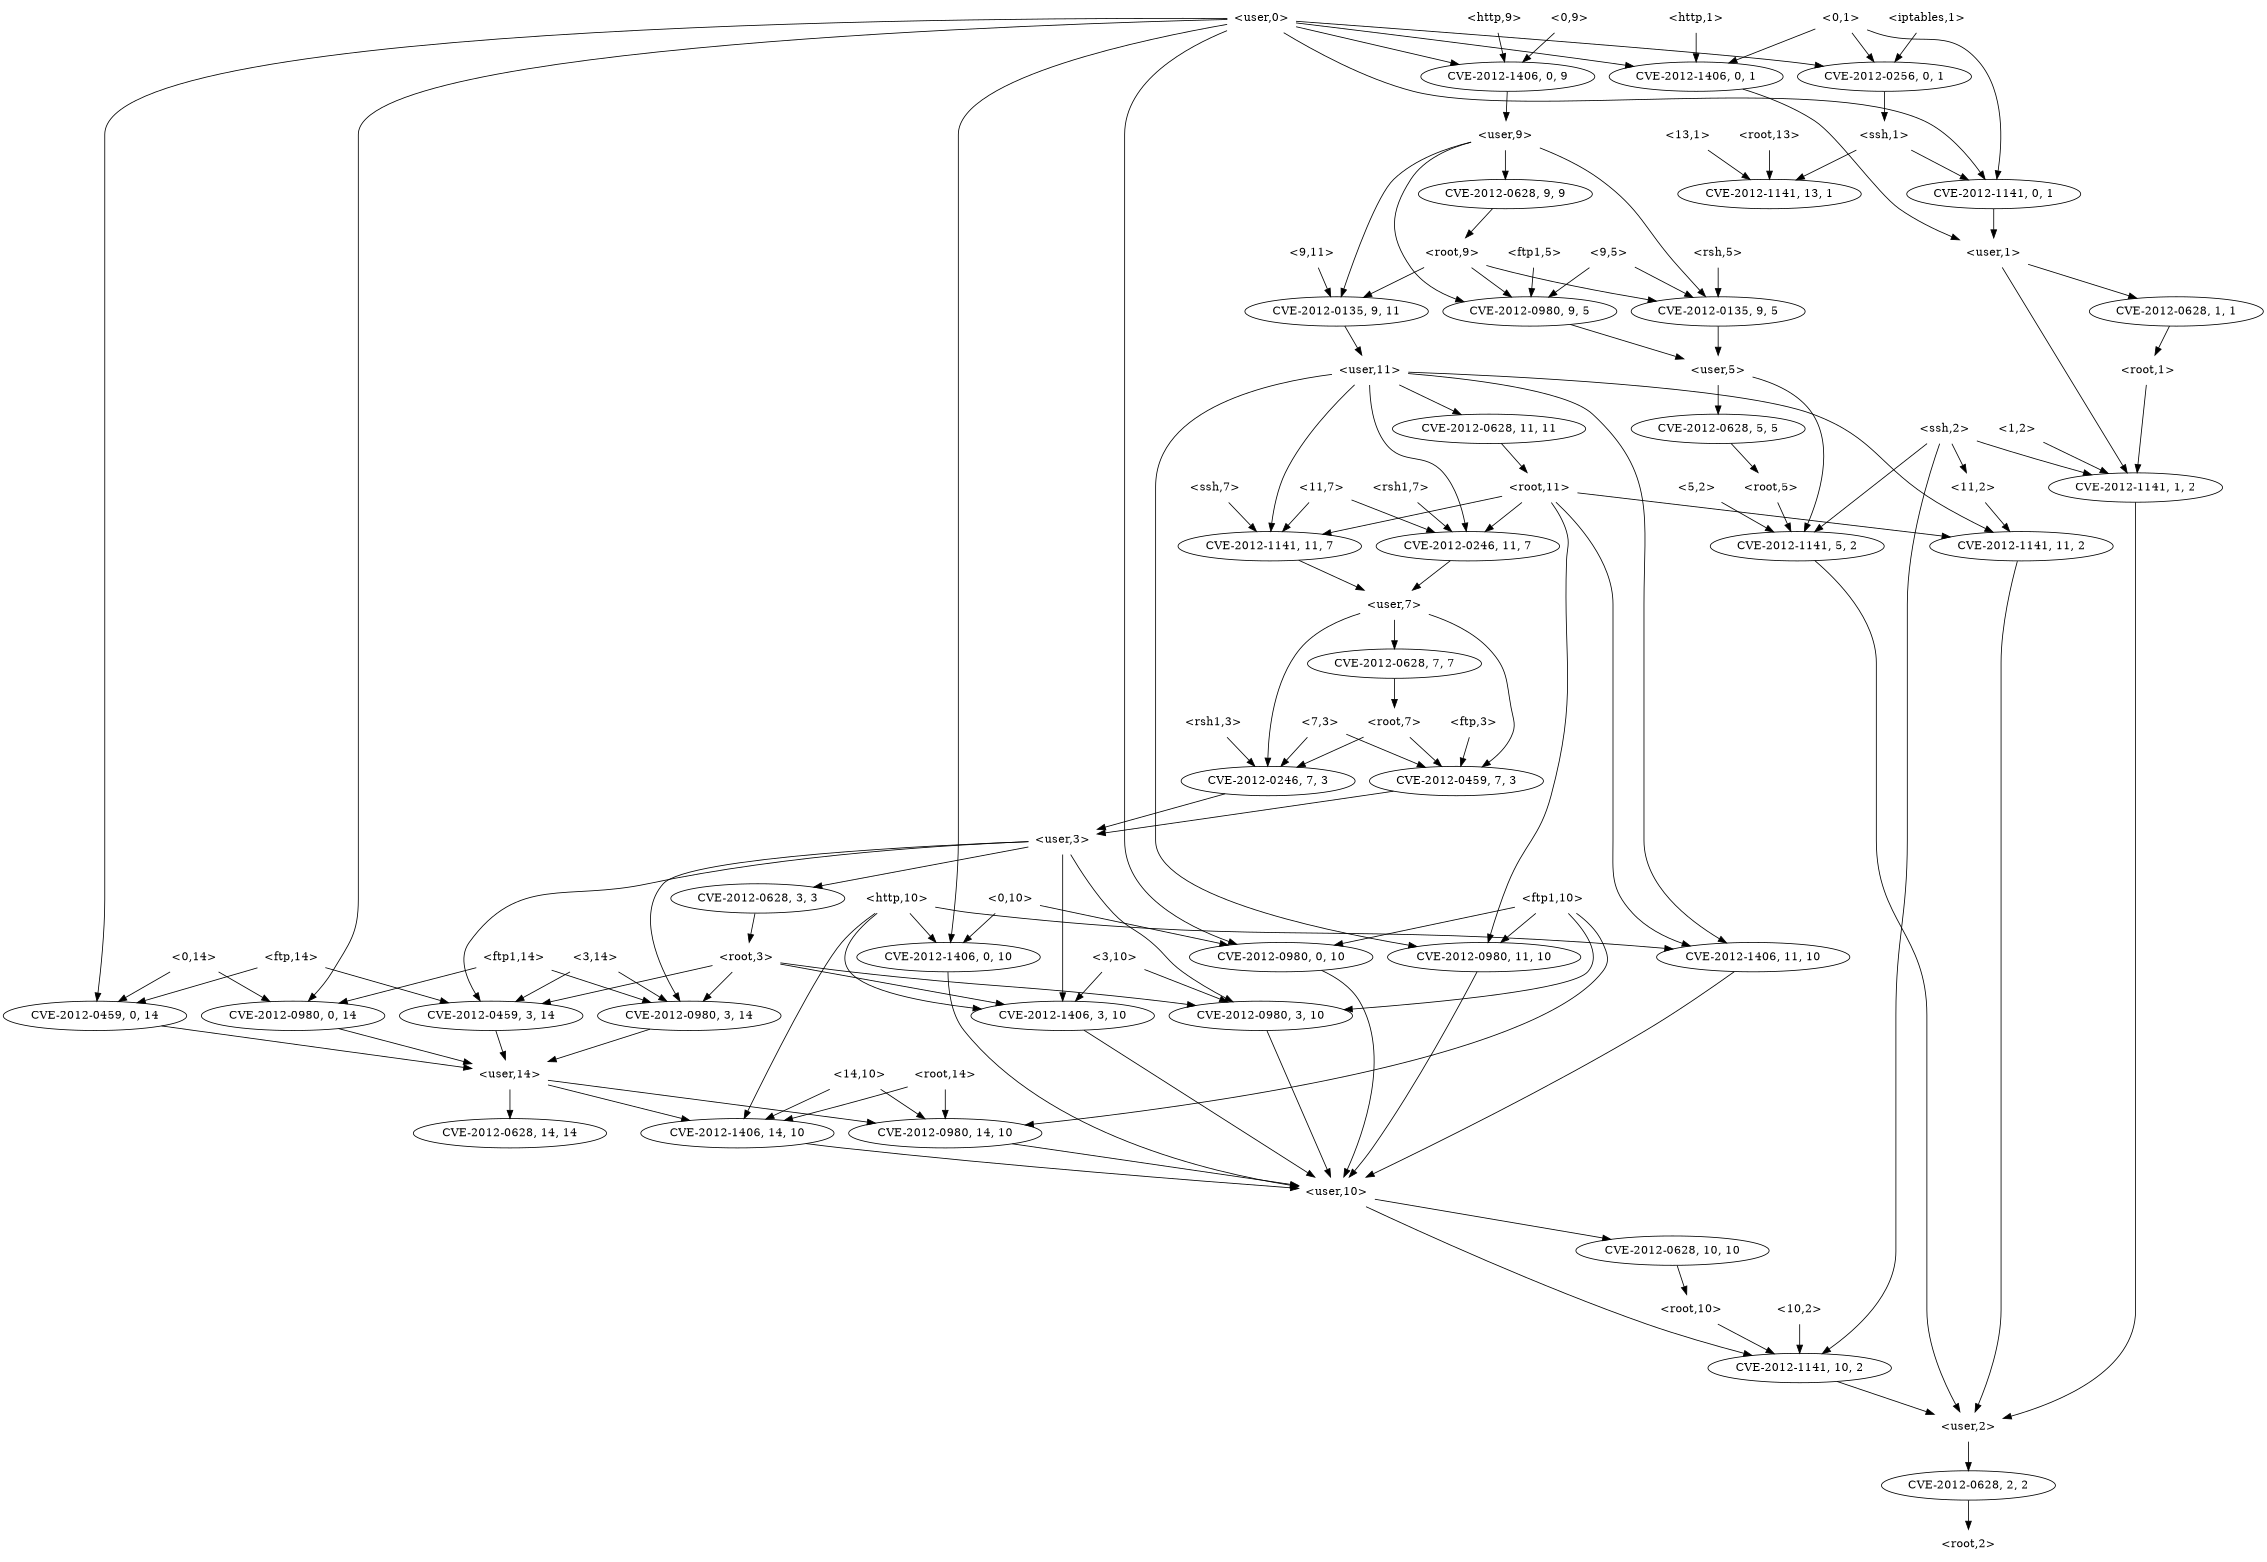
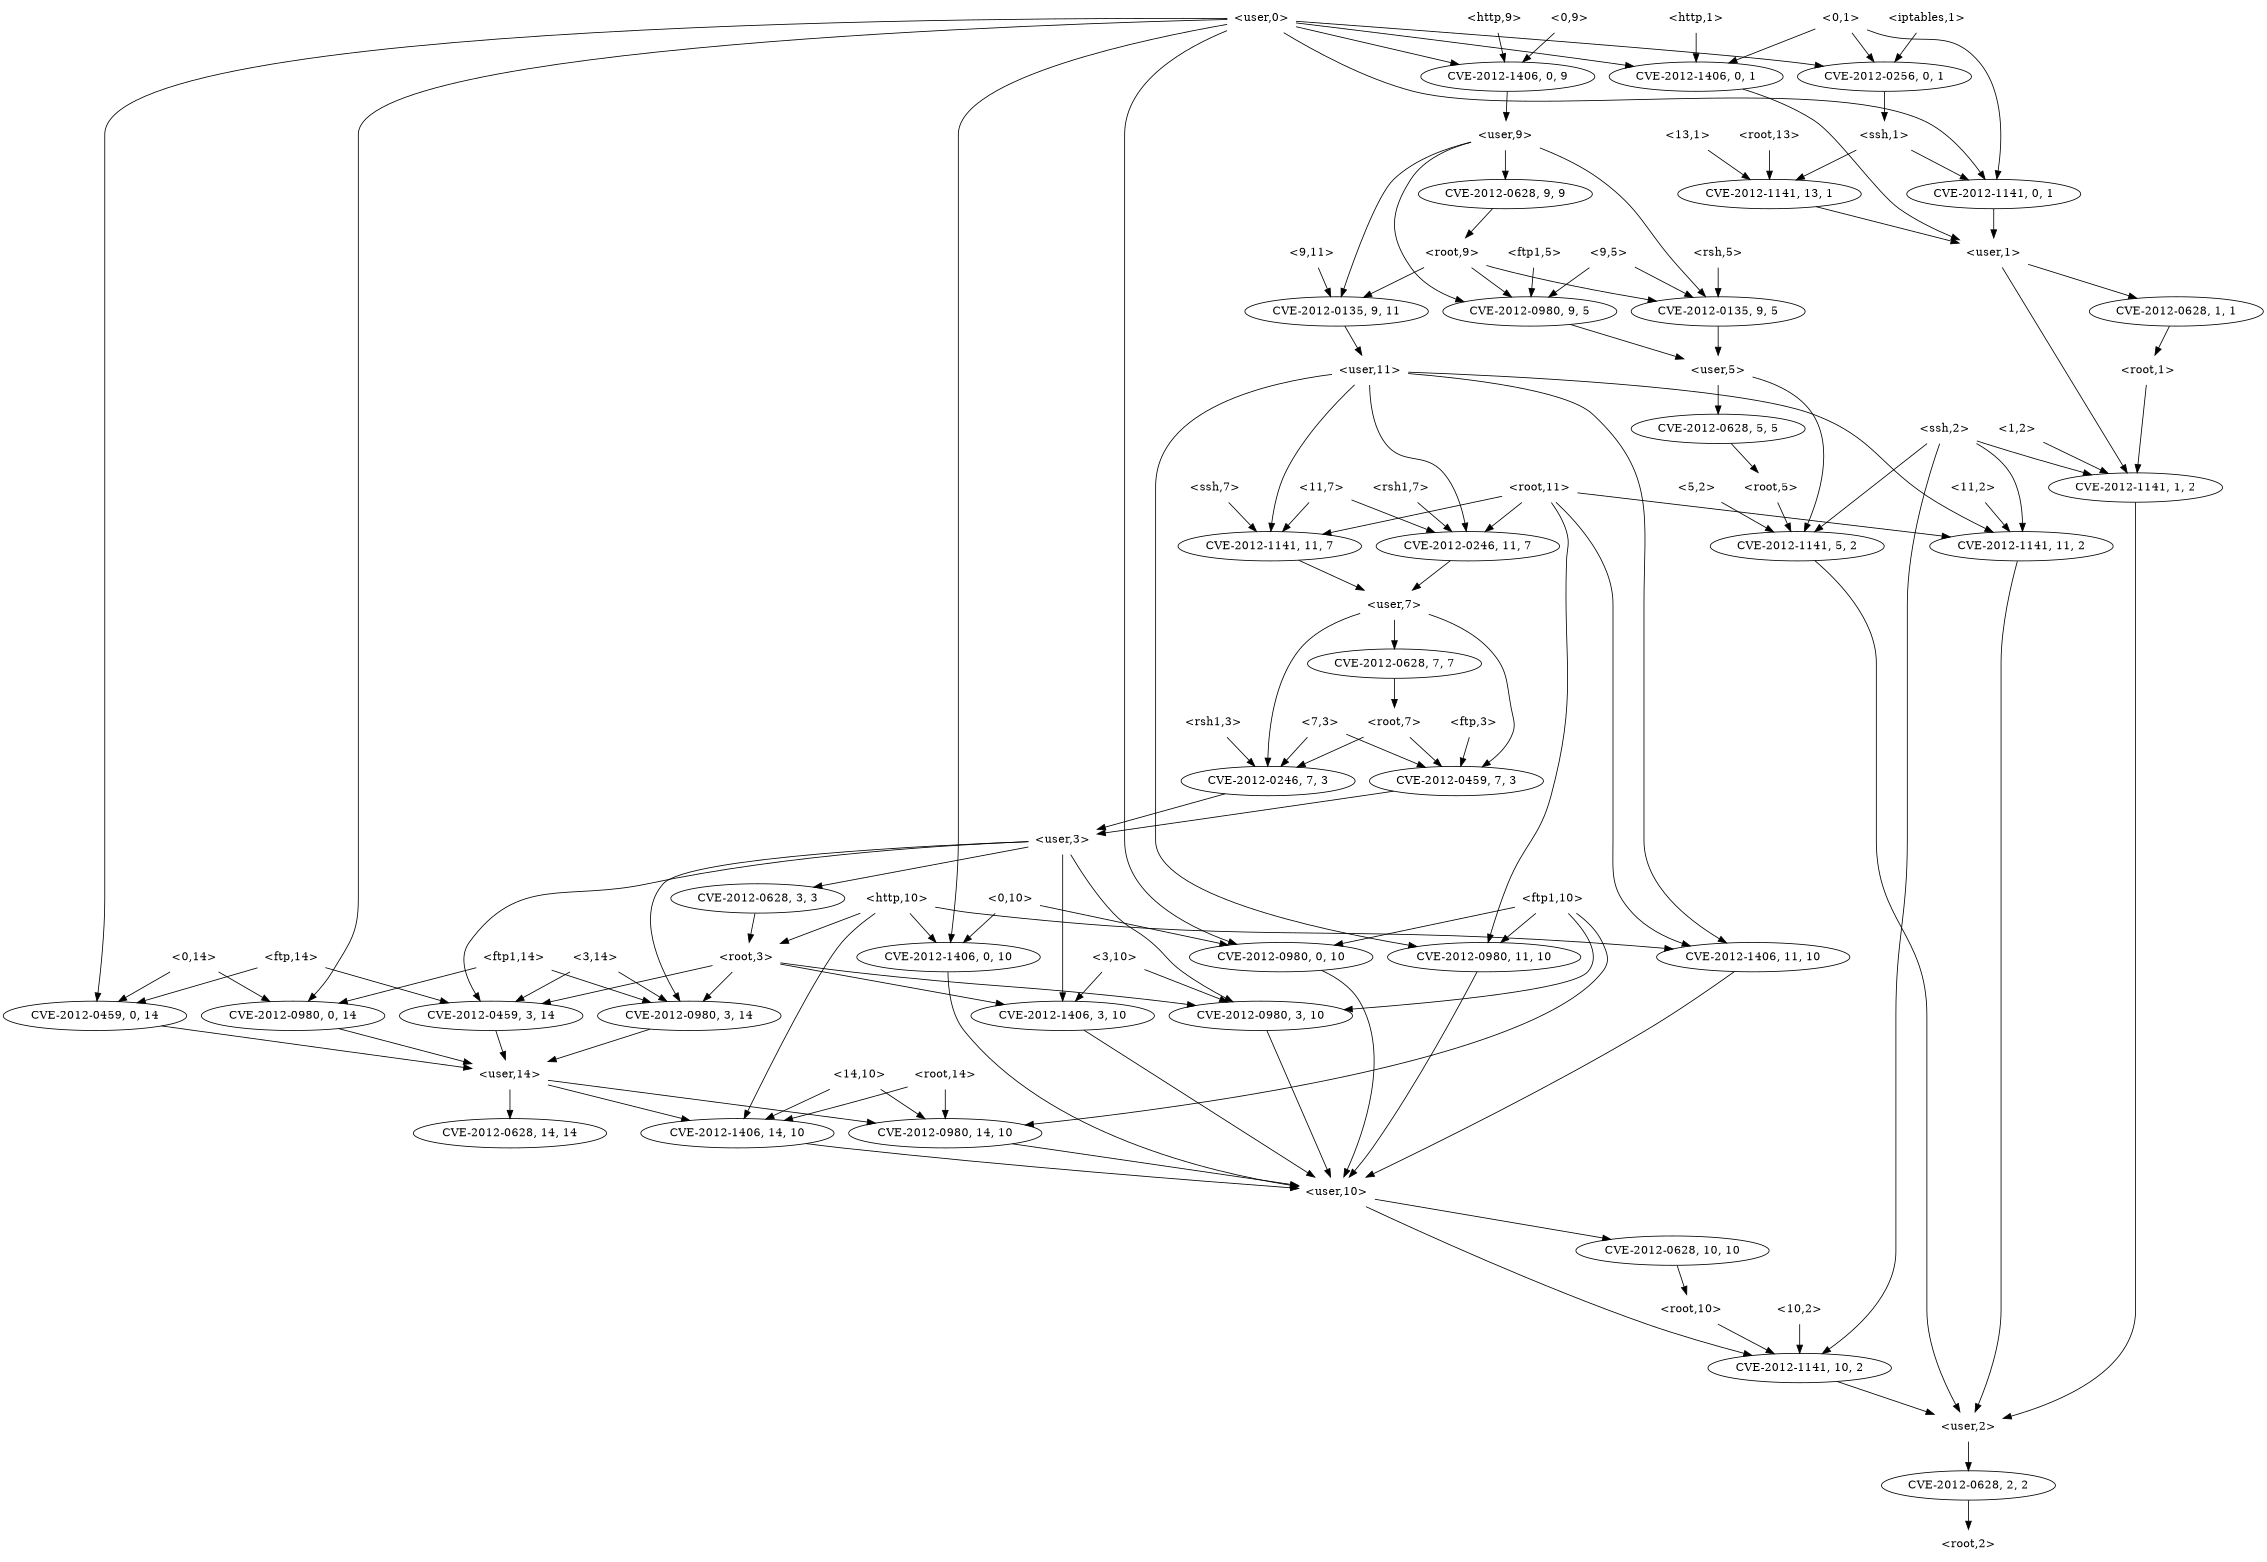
none -> (1884, 224)
(1489, 429) -> none
(1957, 455) -> (2012, 476)
(875, 987) -> (824, 927)
